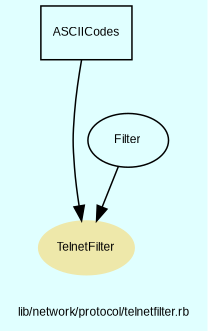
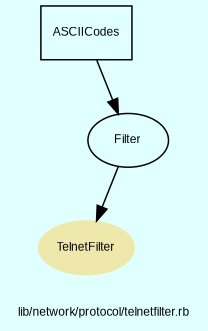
(73, 133) -> (105, 80)
